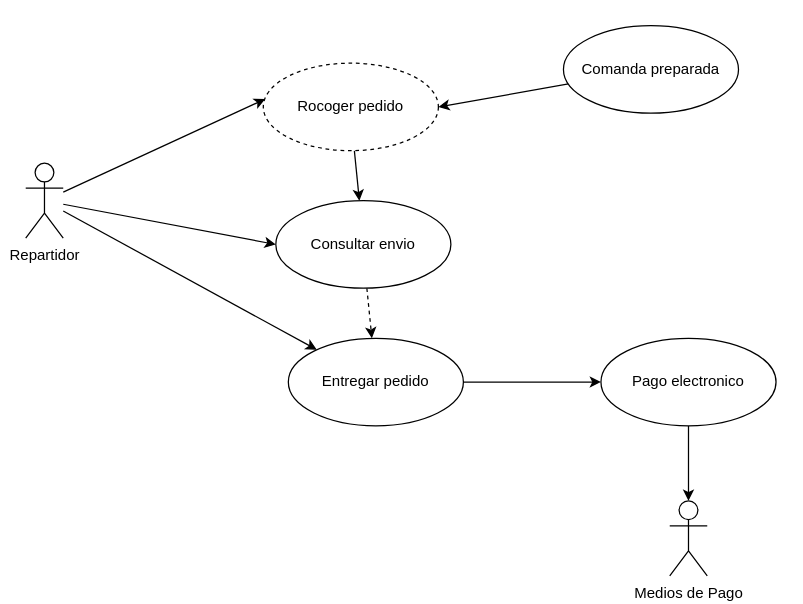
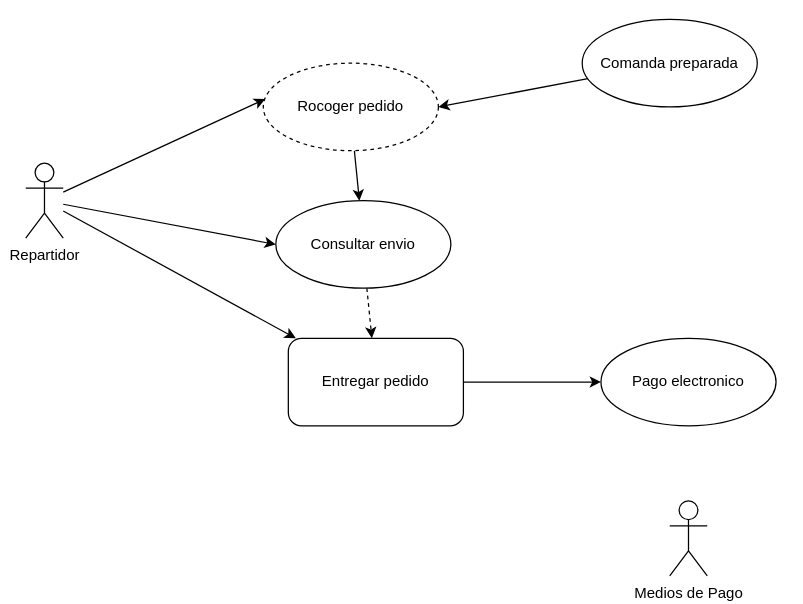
(651, 69) -> (669, 63)
(376, 382) -> (376, 382)
(688, 459) -> none
